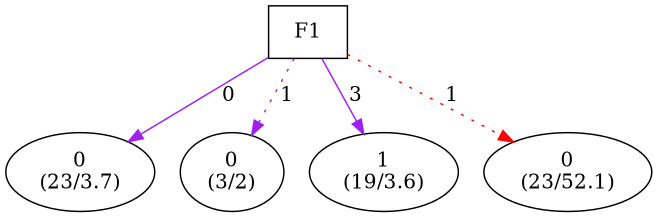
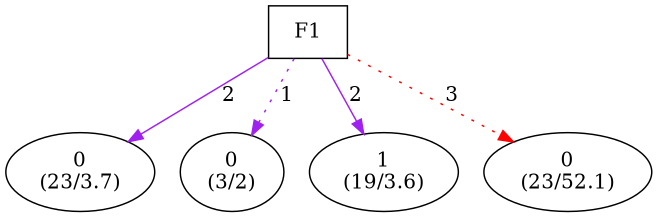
(229, 96) -> (229, 96)
(356, 96) -> (356, 96)
(453, 96) -> (453, 96)
